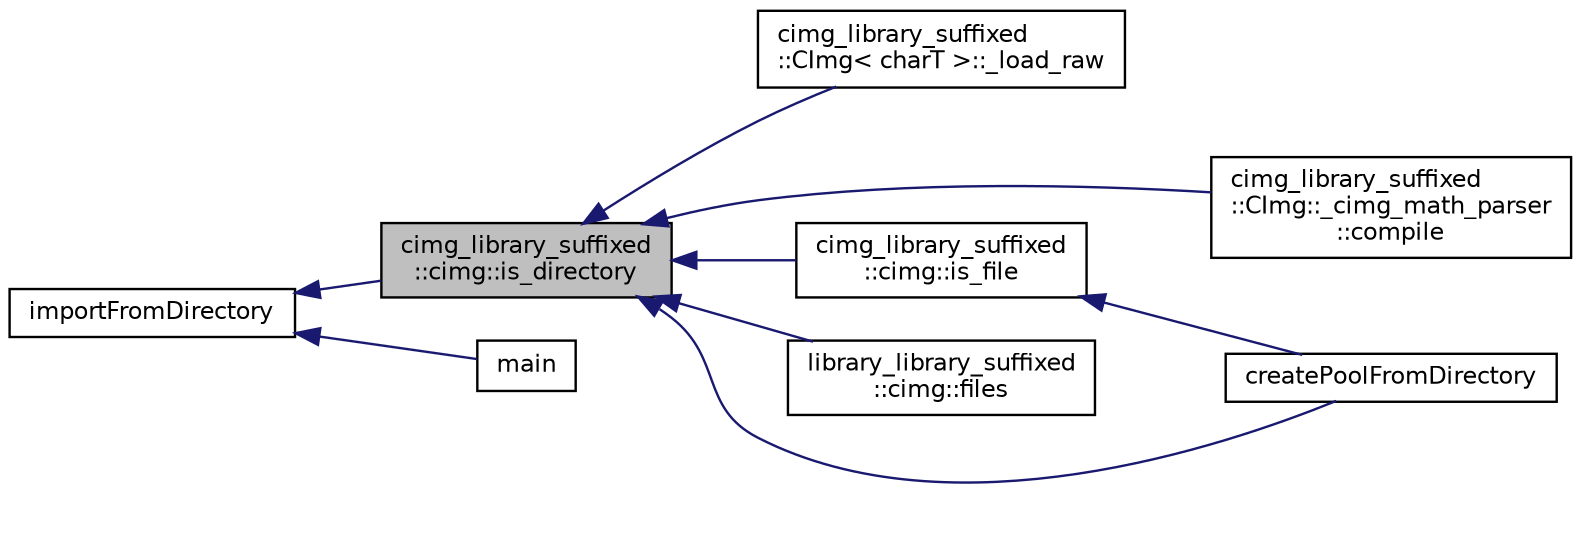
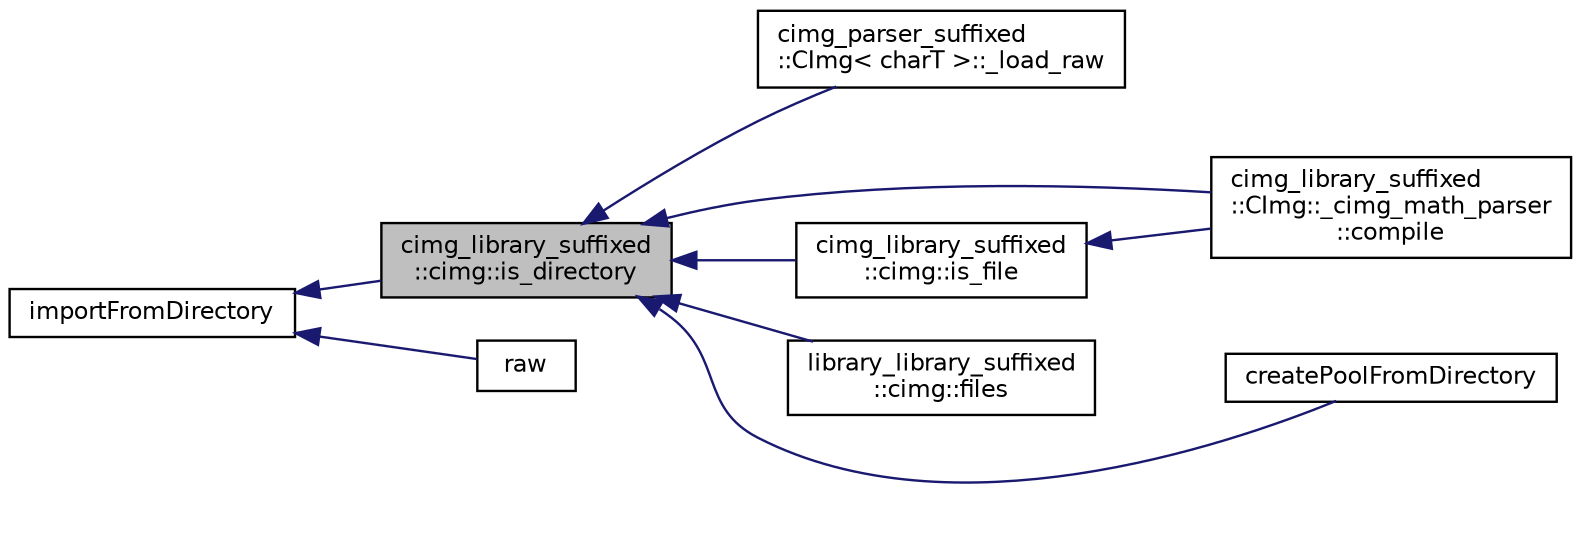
(941, 49) -> (941, 49)
(1203, 329) -> (1161, 234)
(526, 366) -> (526, 366)
